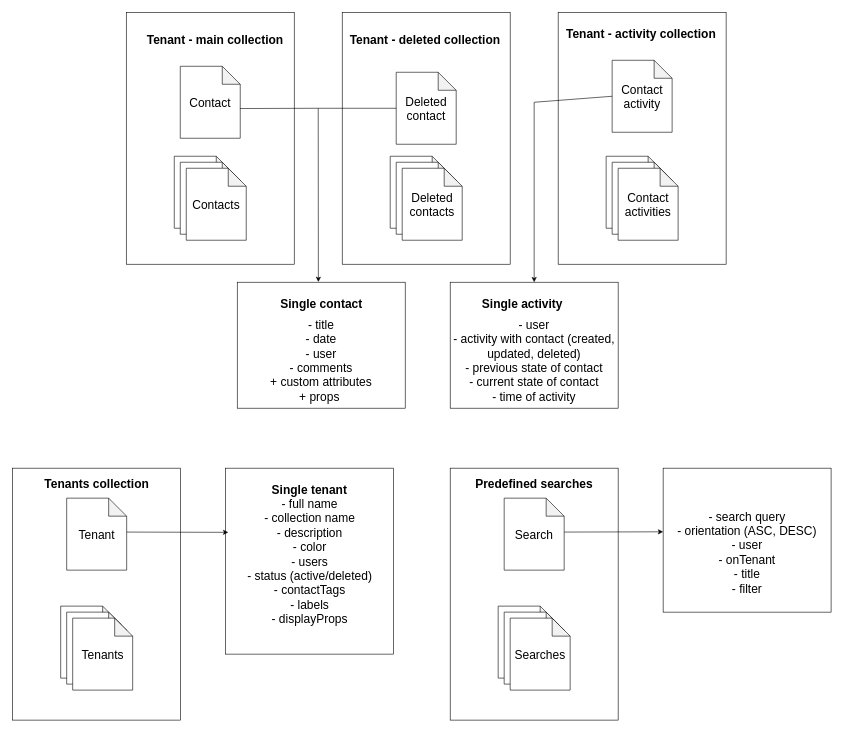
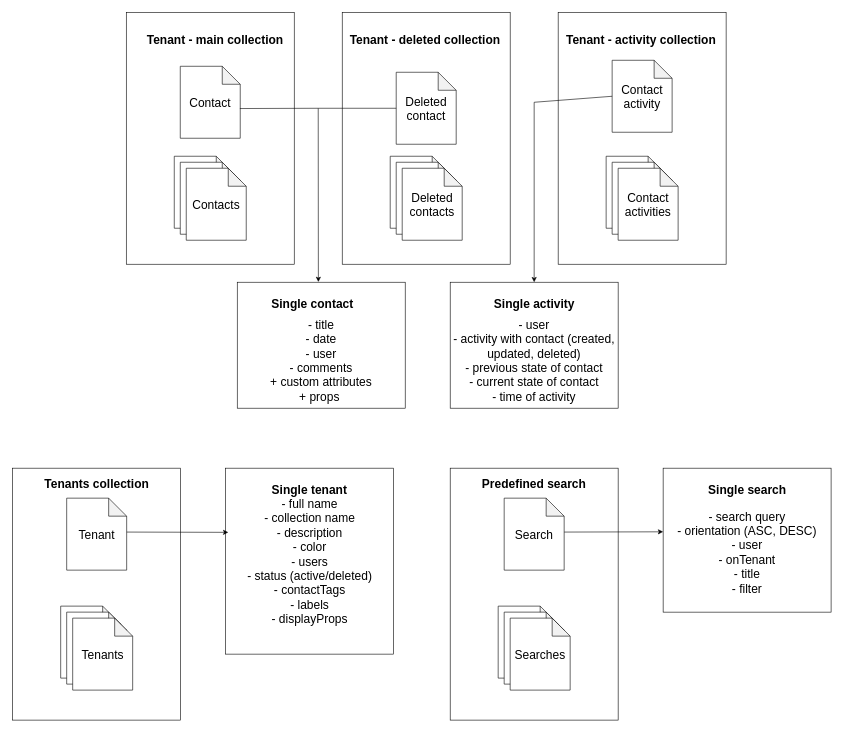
(642, 33) -> (642, 39)
(321, 303) -> (312, 303)
(522, 303) -> (534, 303)
(534, 483) -> (534, 483)
none -> (747, 489)
